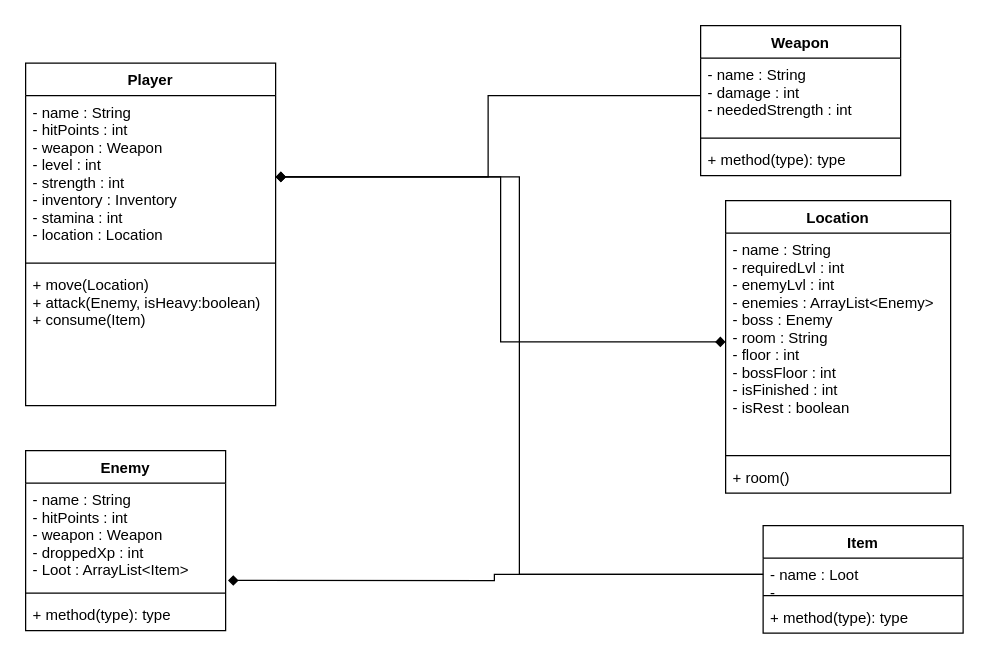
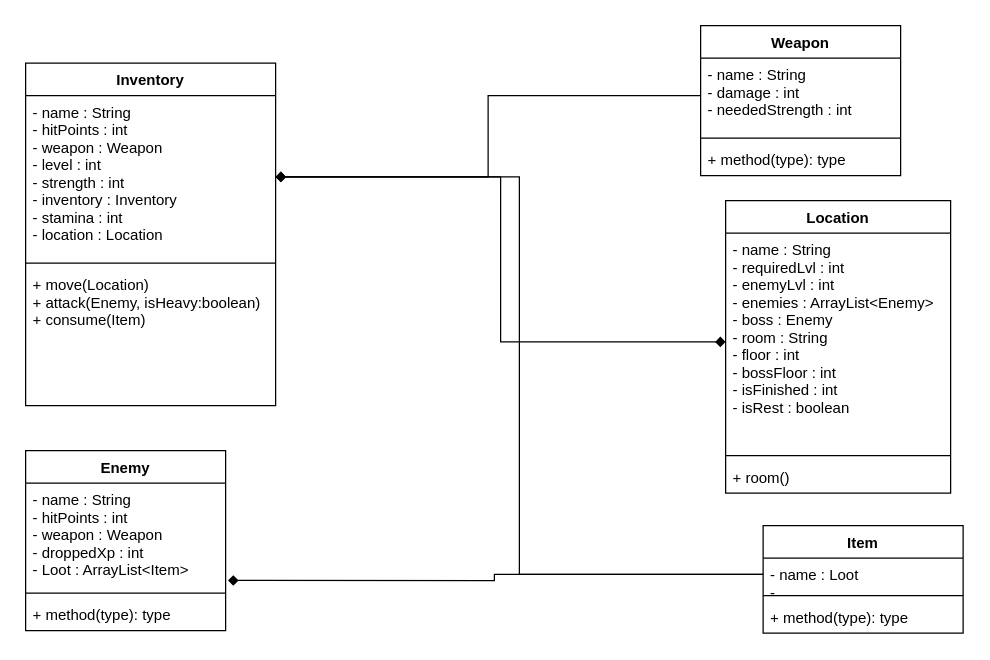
(150, 80) -> (150, 80)
